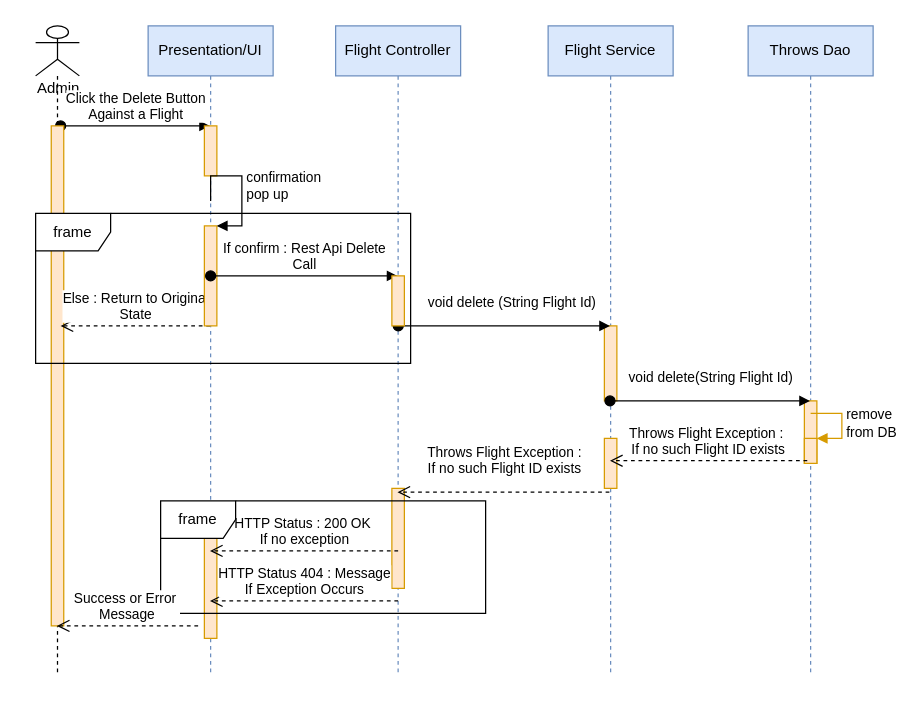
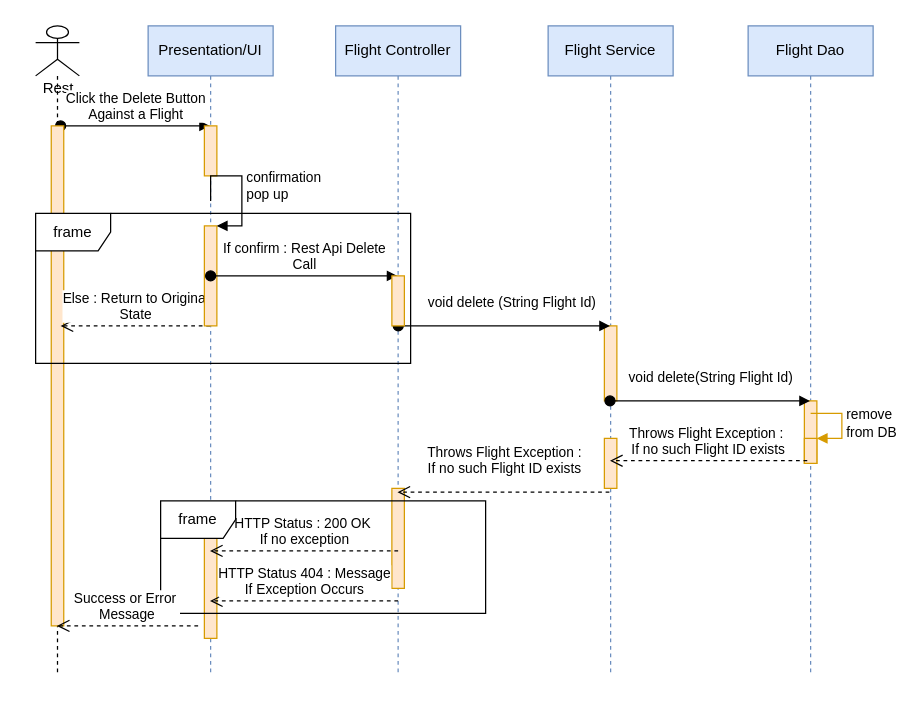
(811, 51) -> (811, 51)
(59, 88) -> (59, 88)
